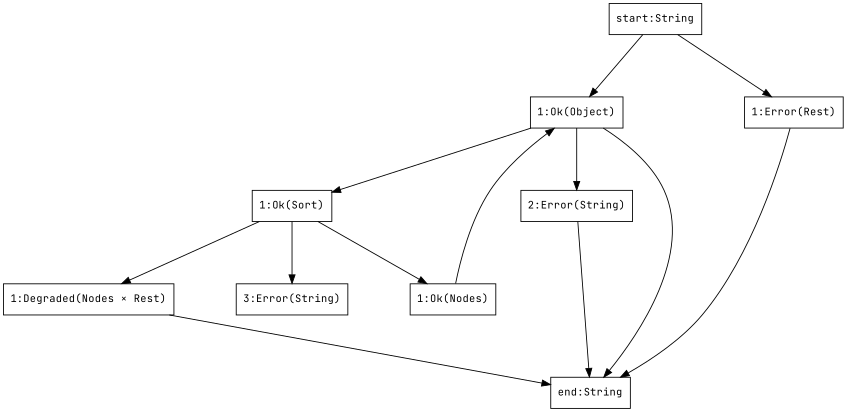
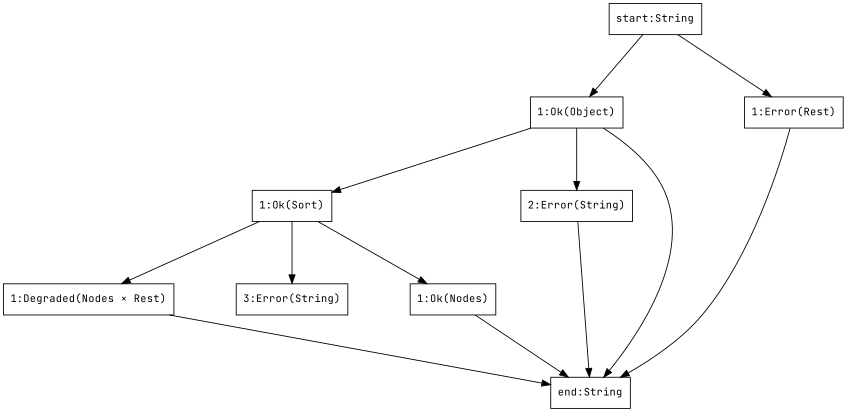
(485, 199) -> (518, 344)
